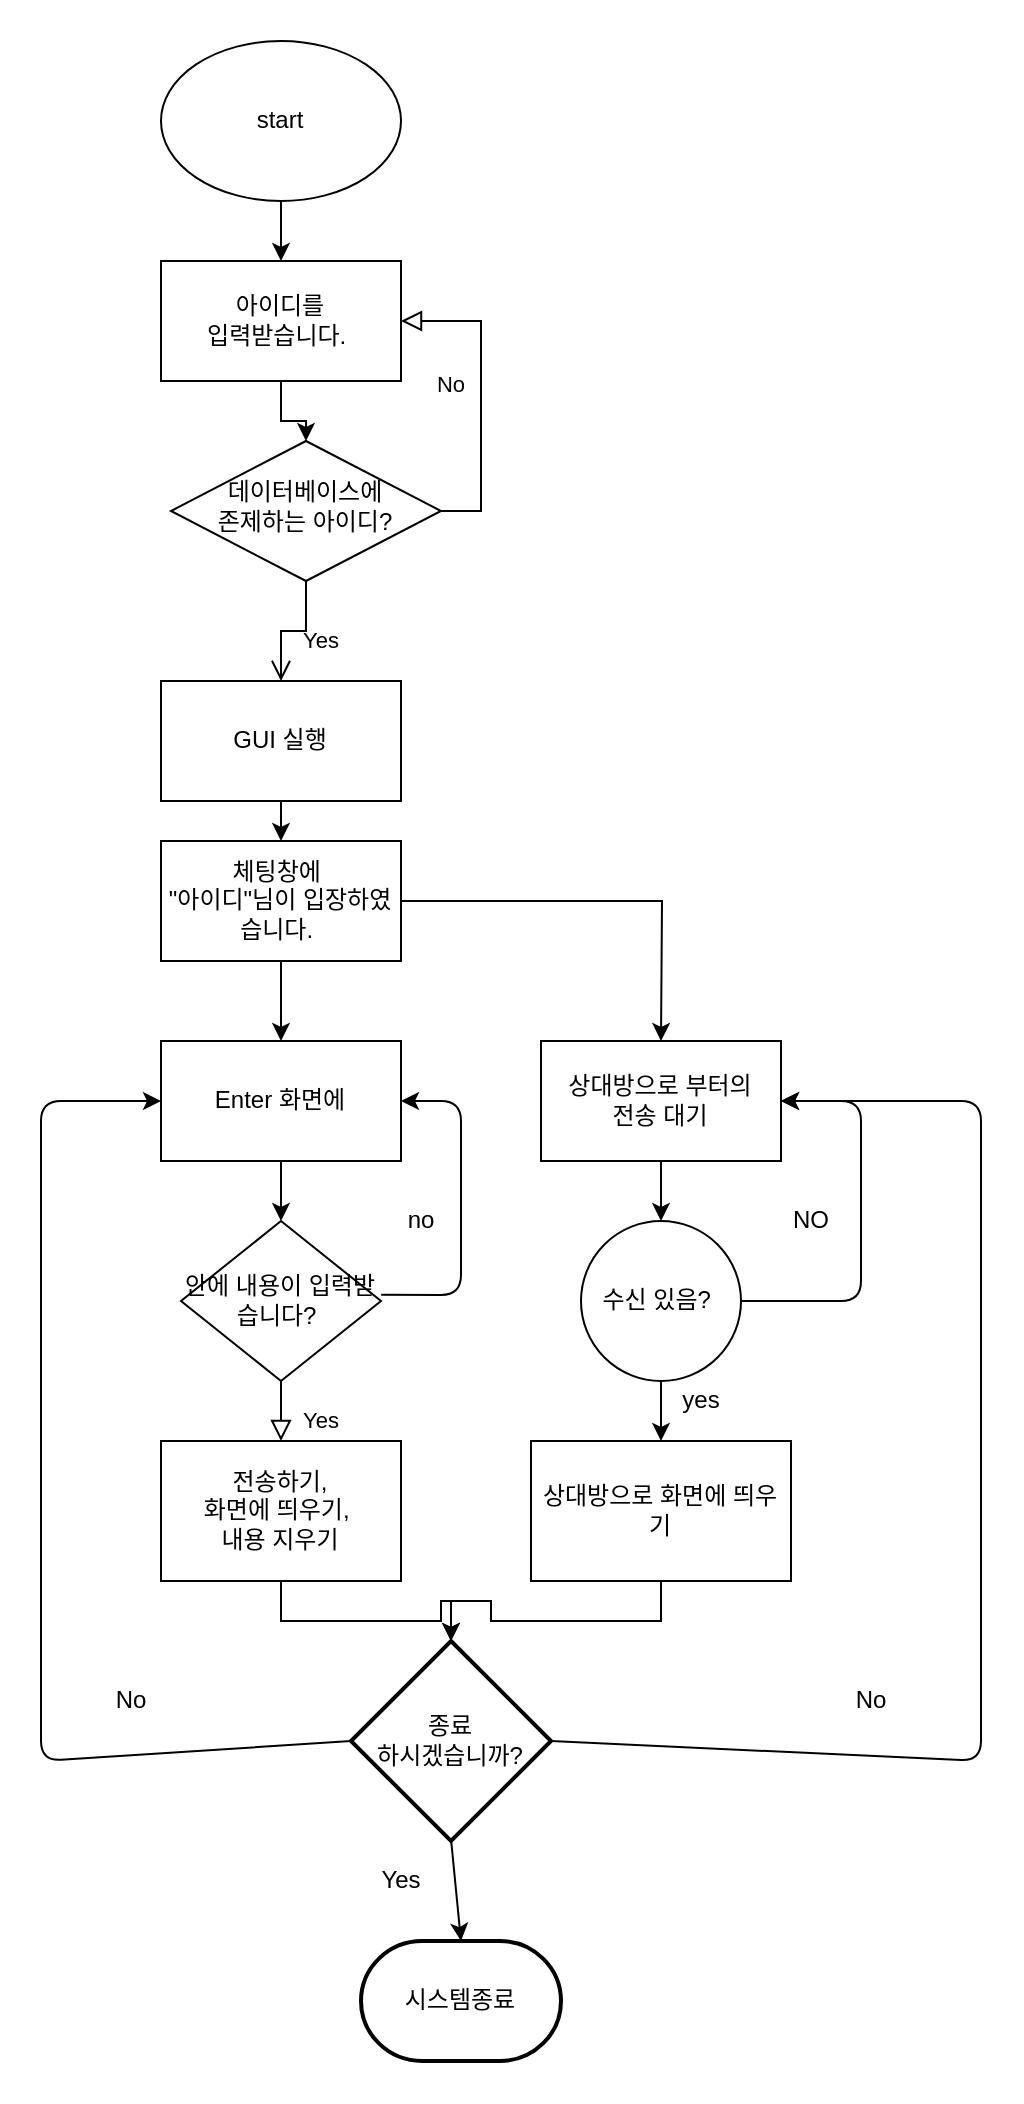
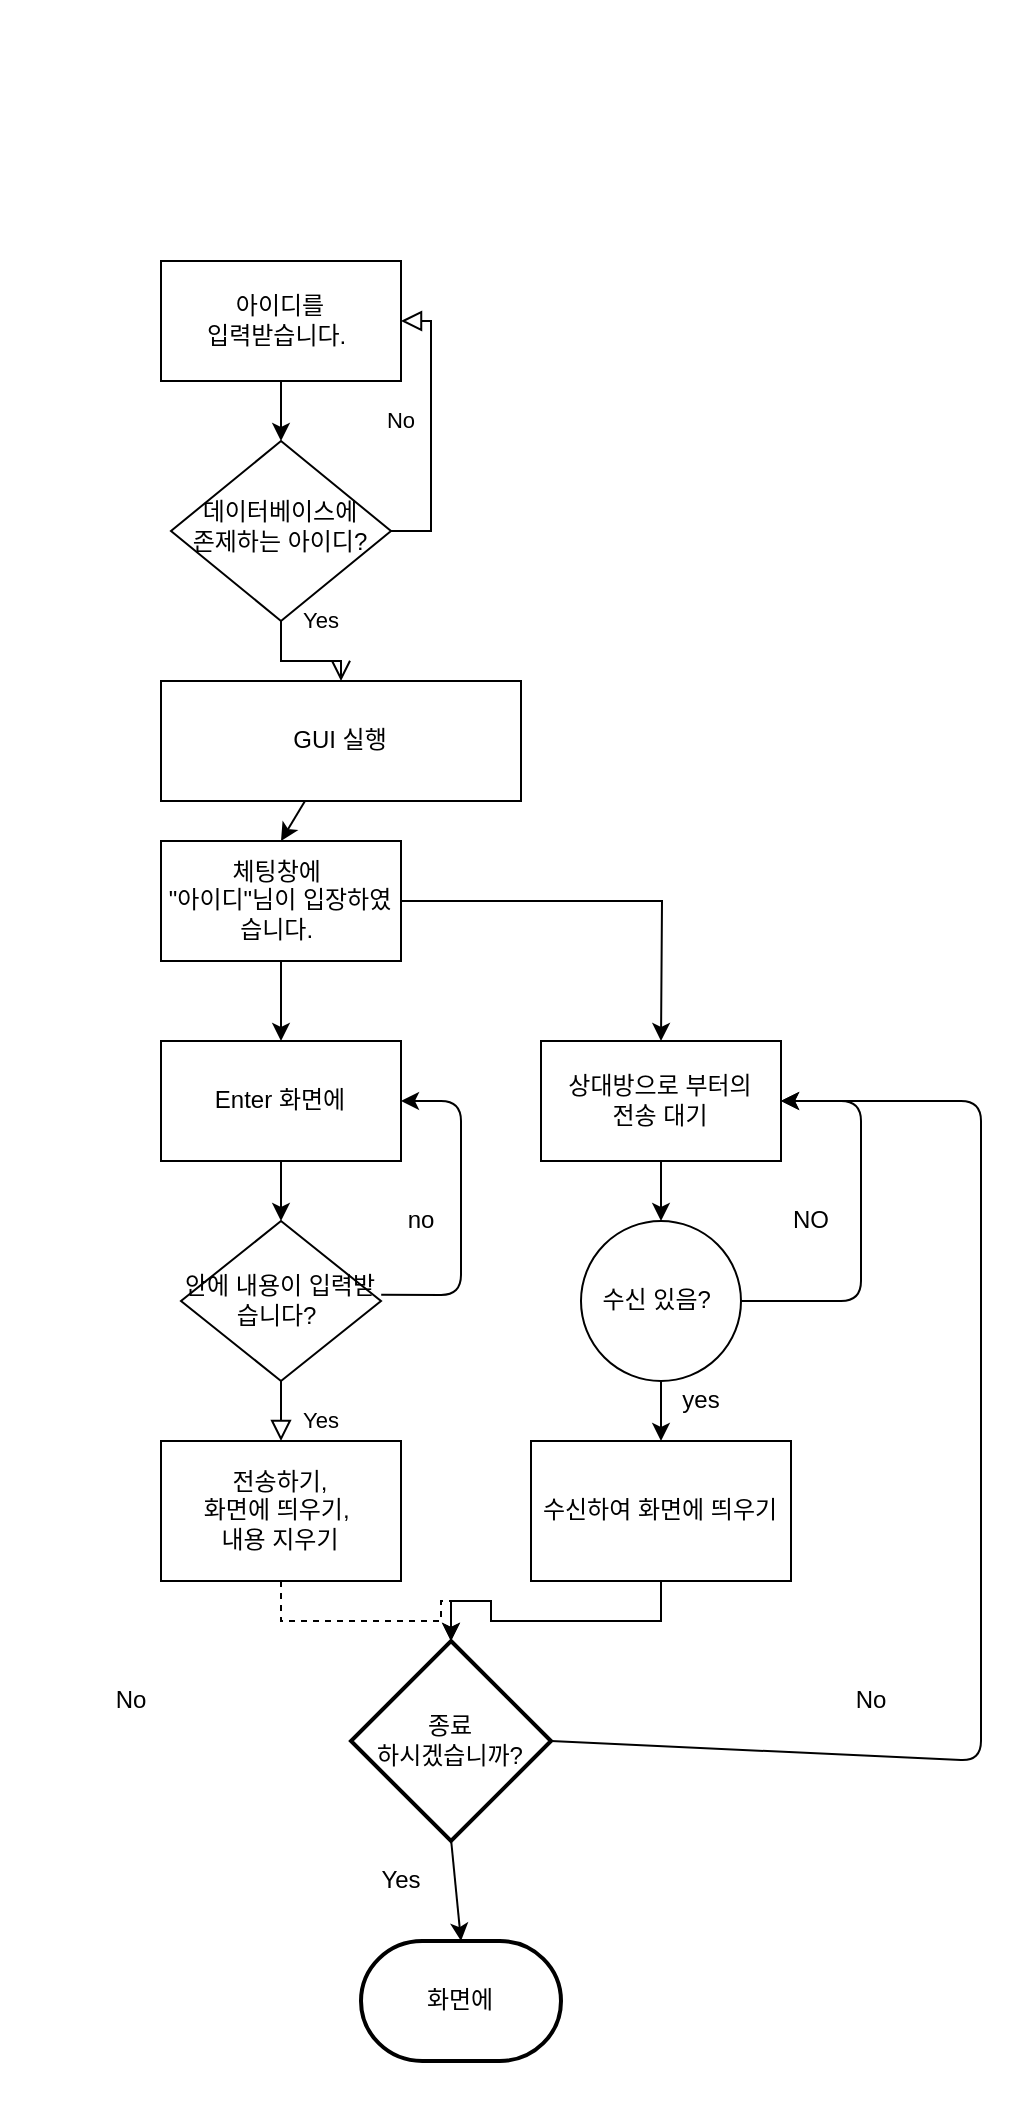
(281, 121) -> none
(281, 224) -> none
(306, 511) -> (281, 531)
(281, 741) -> (341, 741)
(661, 1511) -> (661, 1511)
(41, 1532) -> none
(356, 1621) -> (356, 1621)
(461, 2001) -> (461, 2001)
